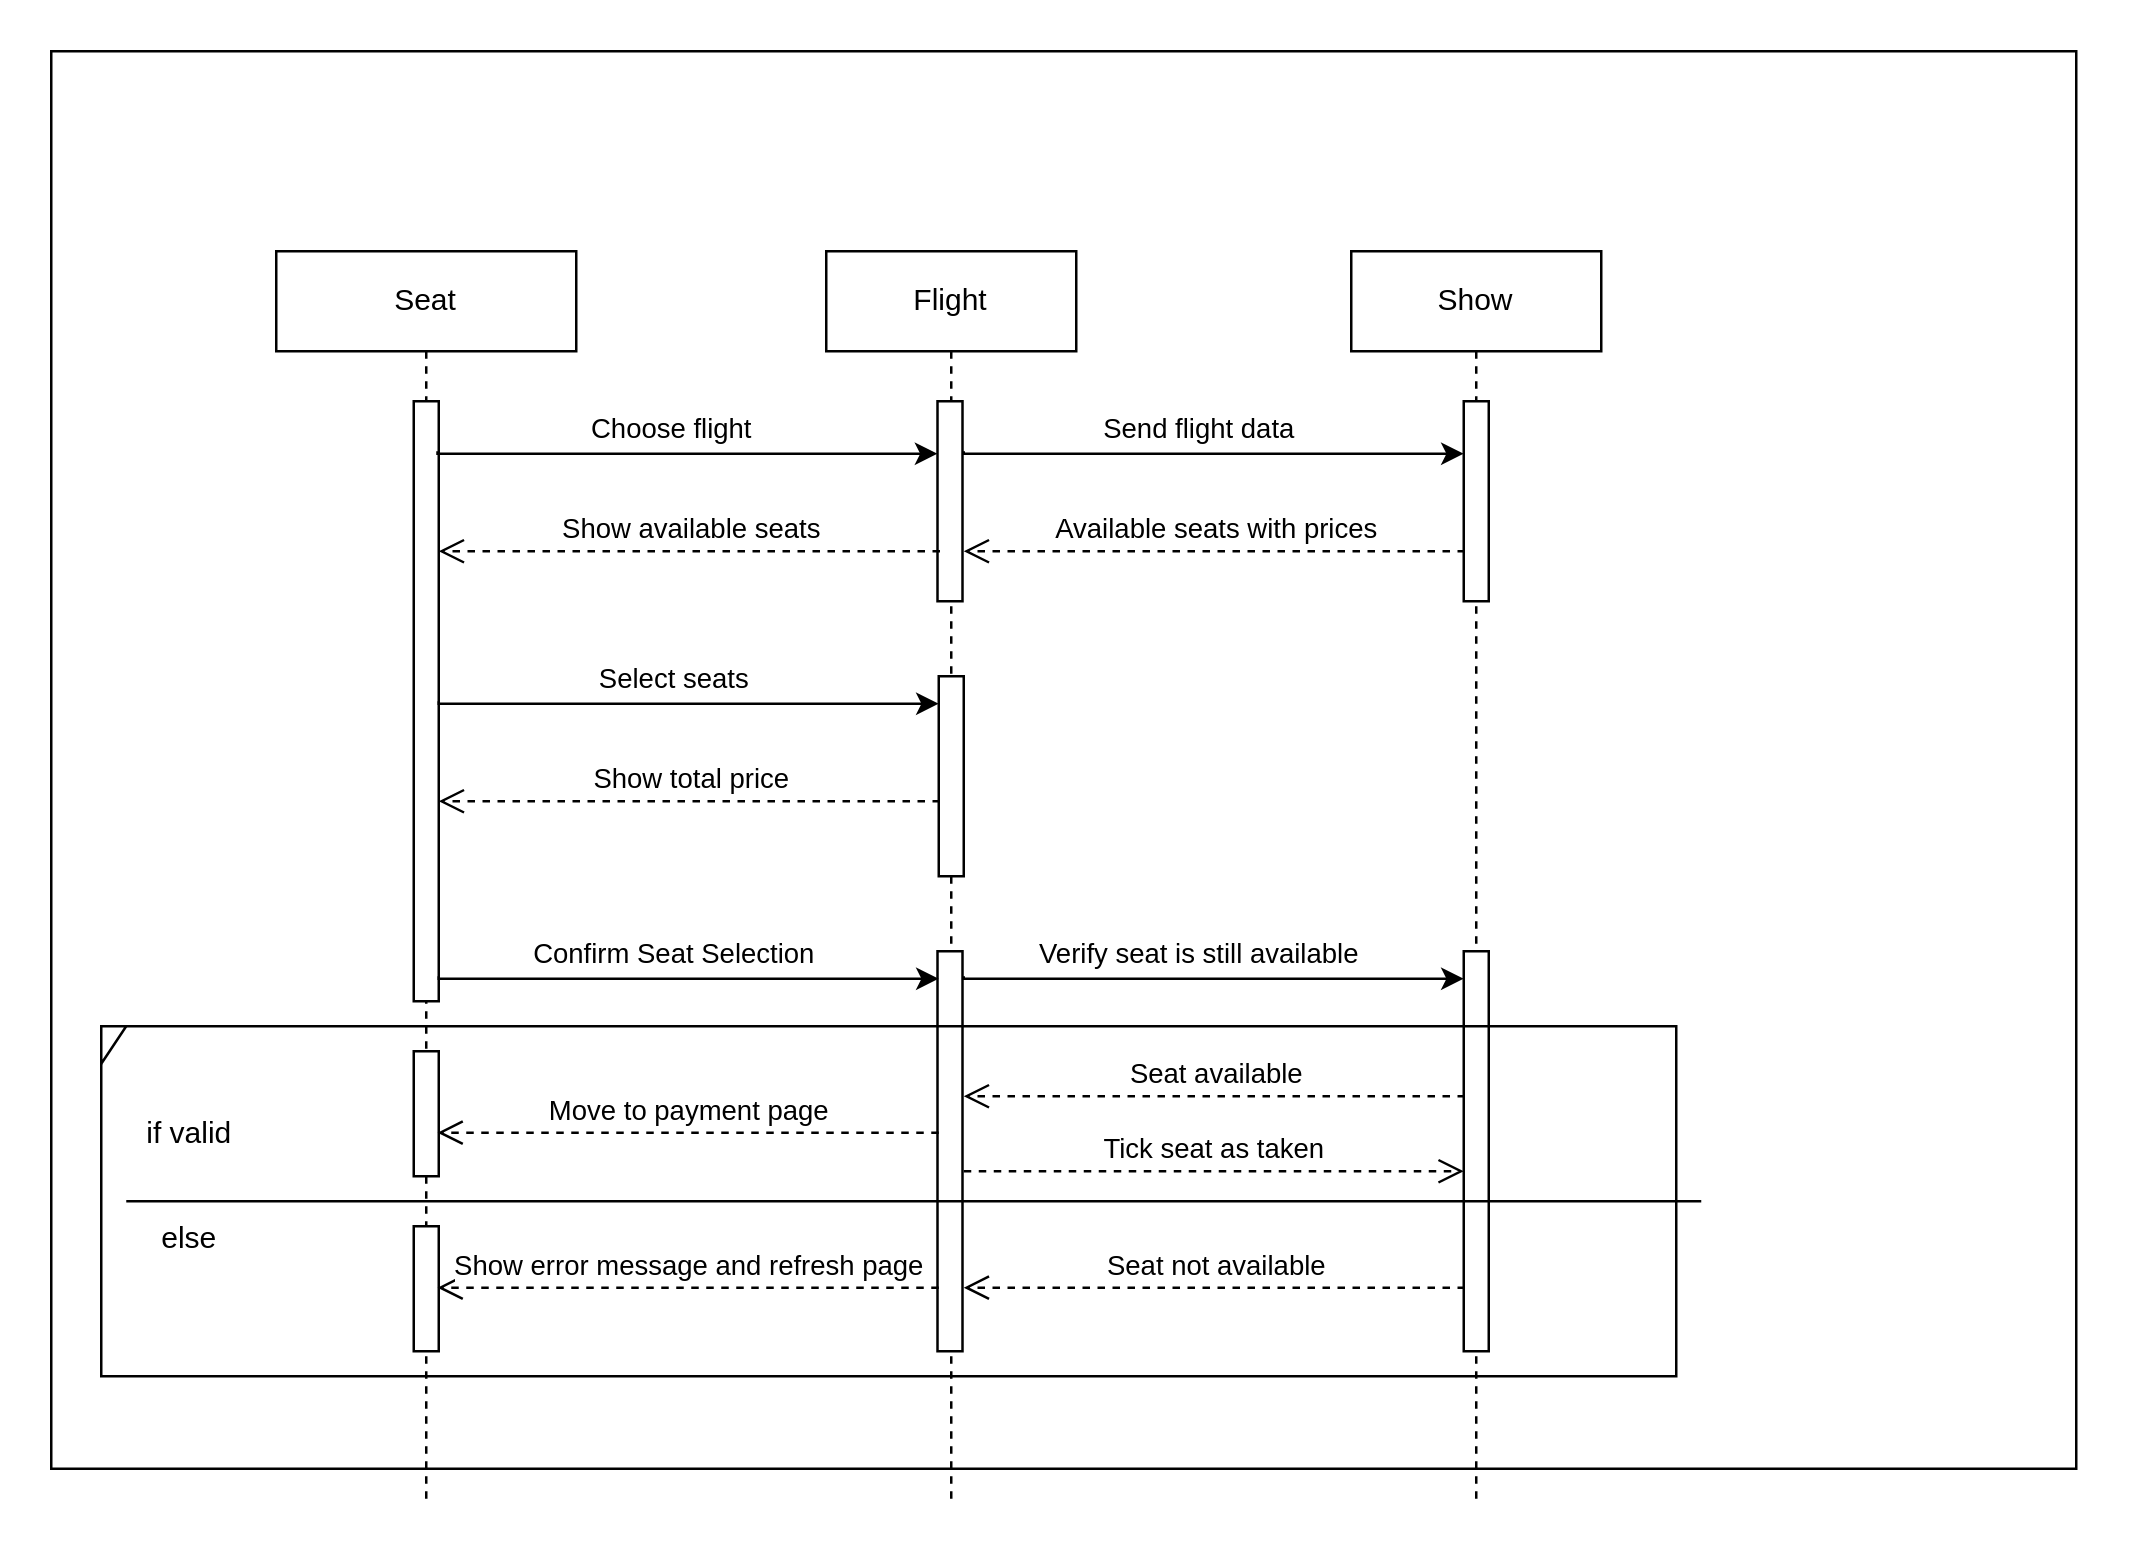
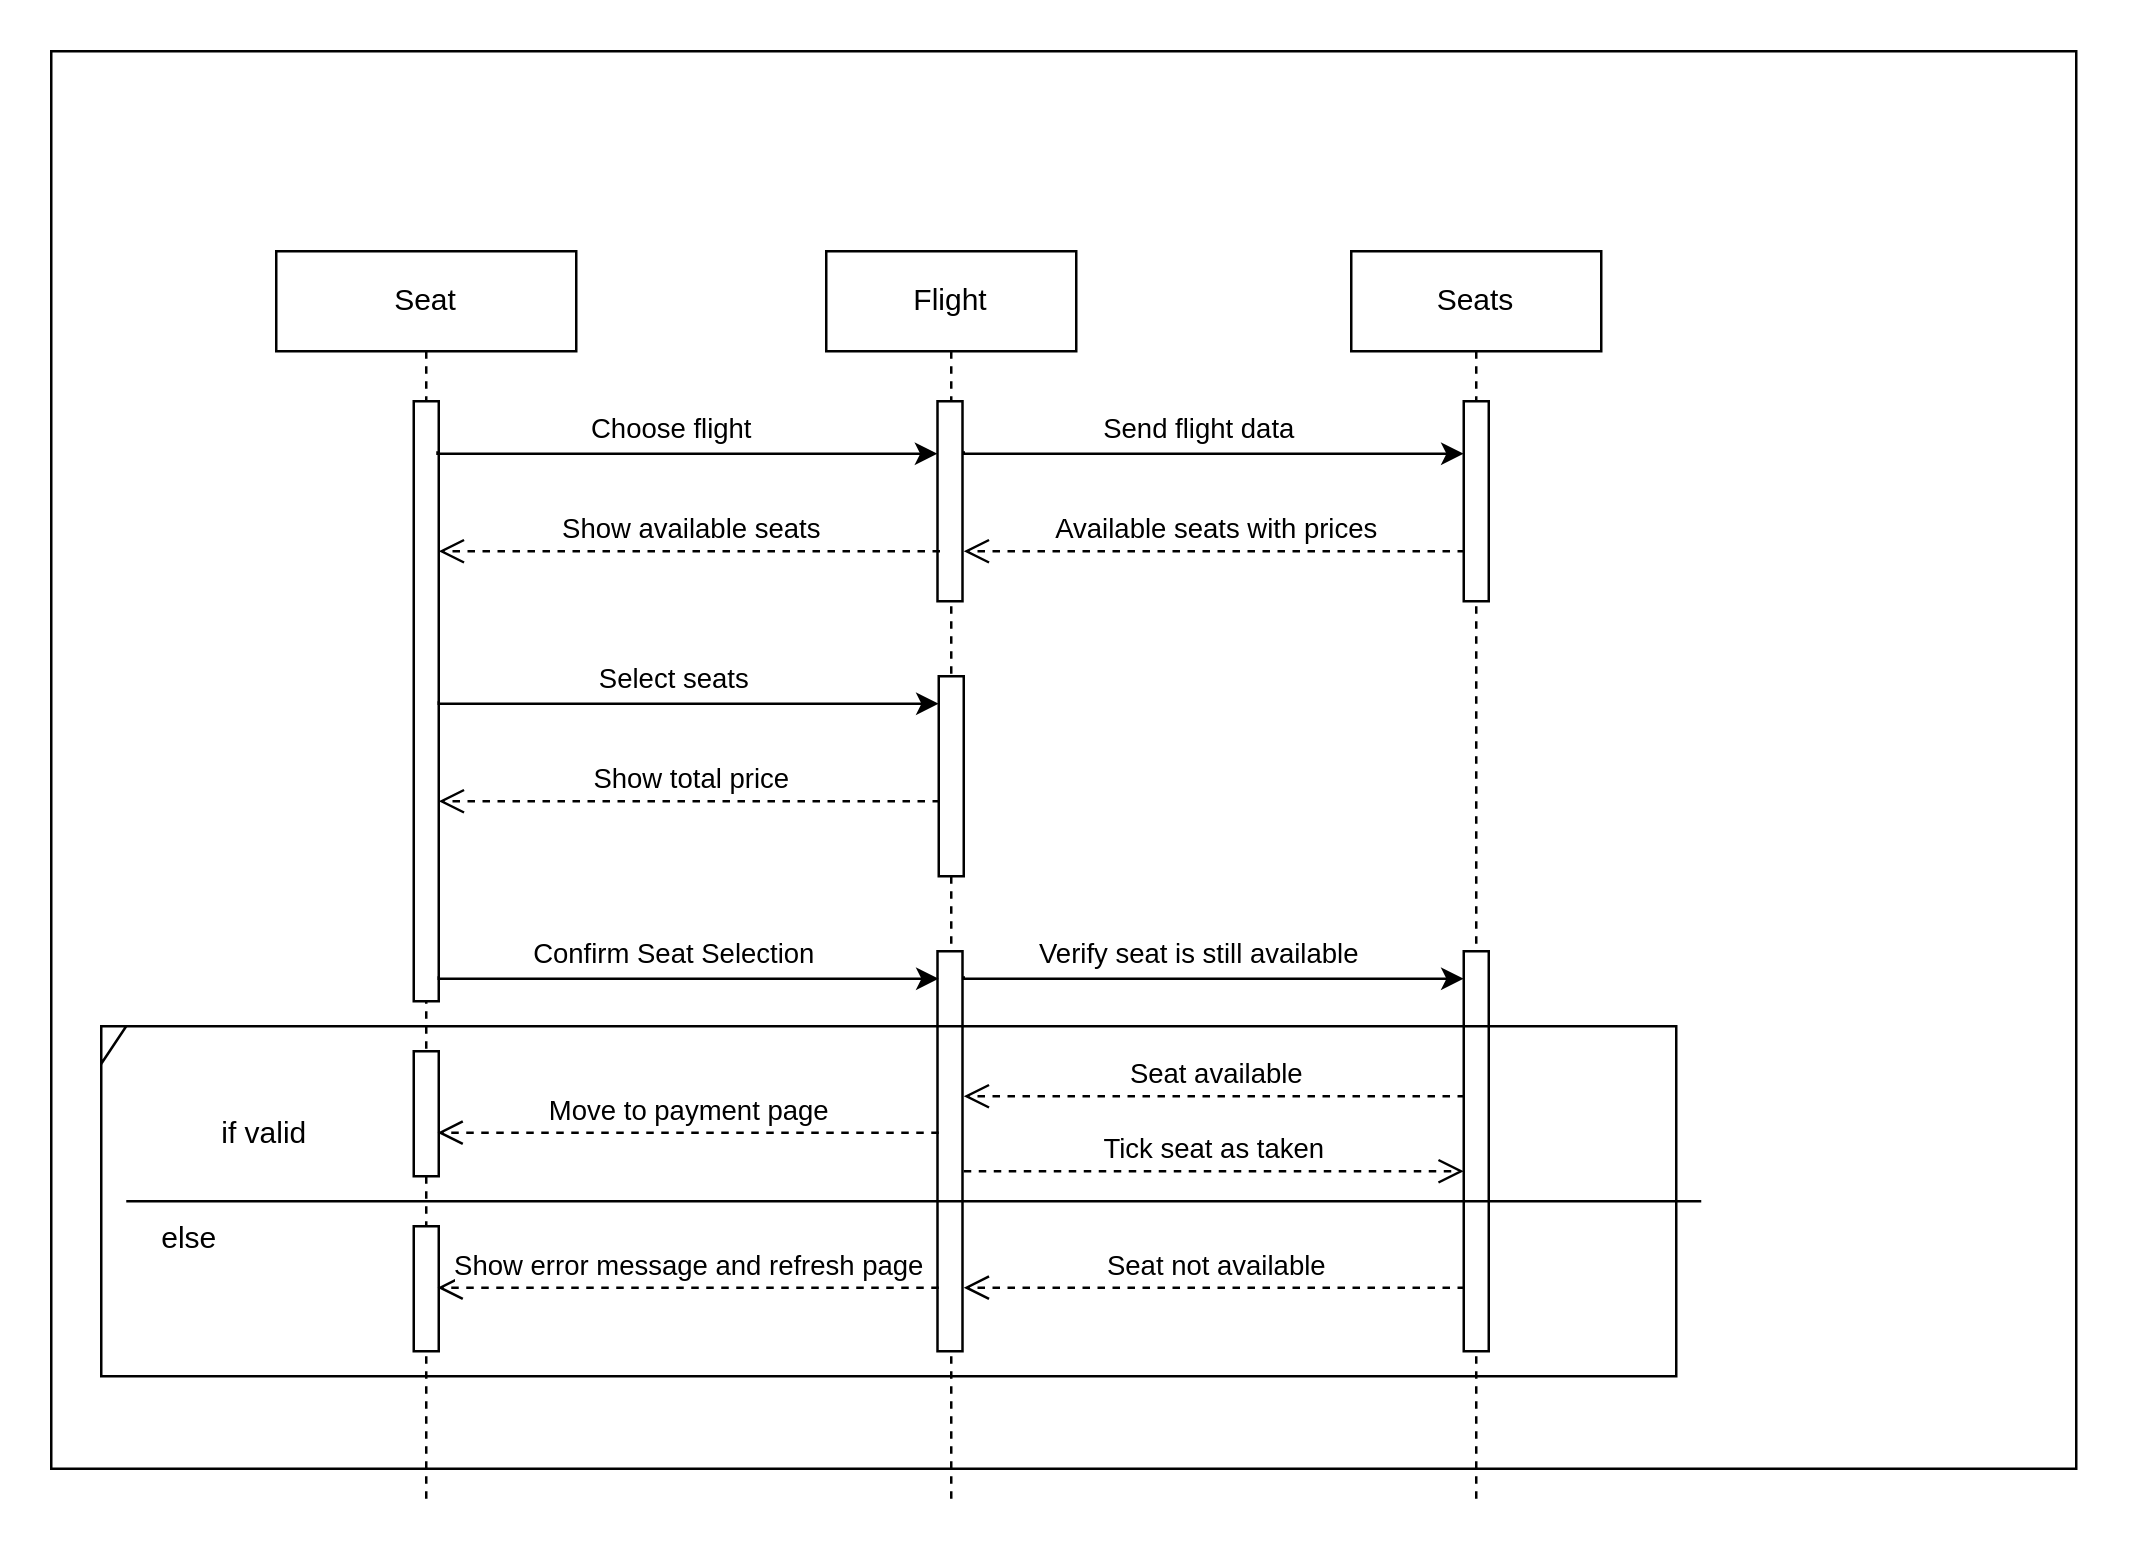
(1476, 301) -> (1476, 301)
(189, 1134) -> (264, 1134)
